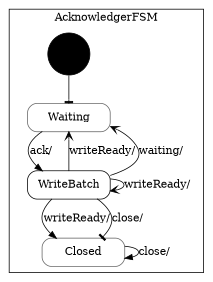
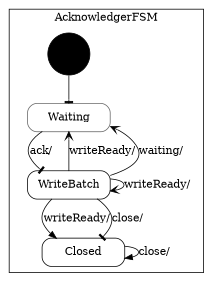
(28, 149) -> (28, 149)
(83, 252) -> (83, 252)
